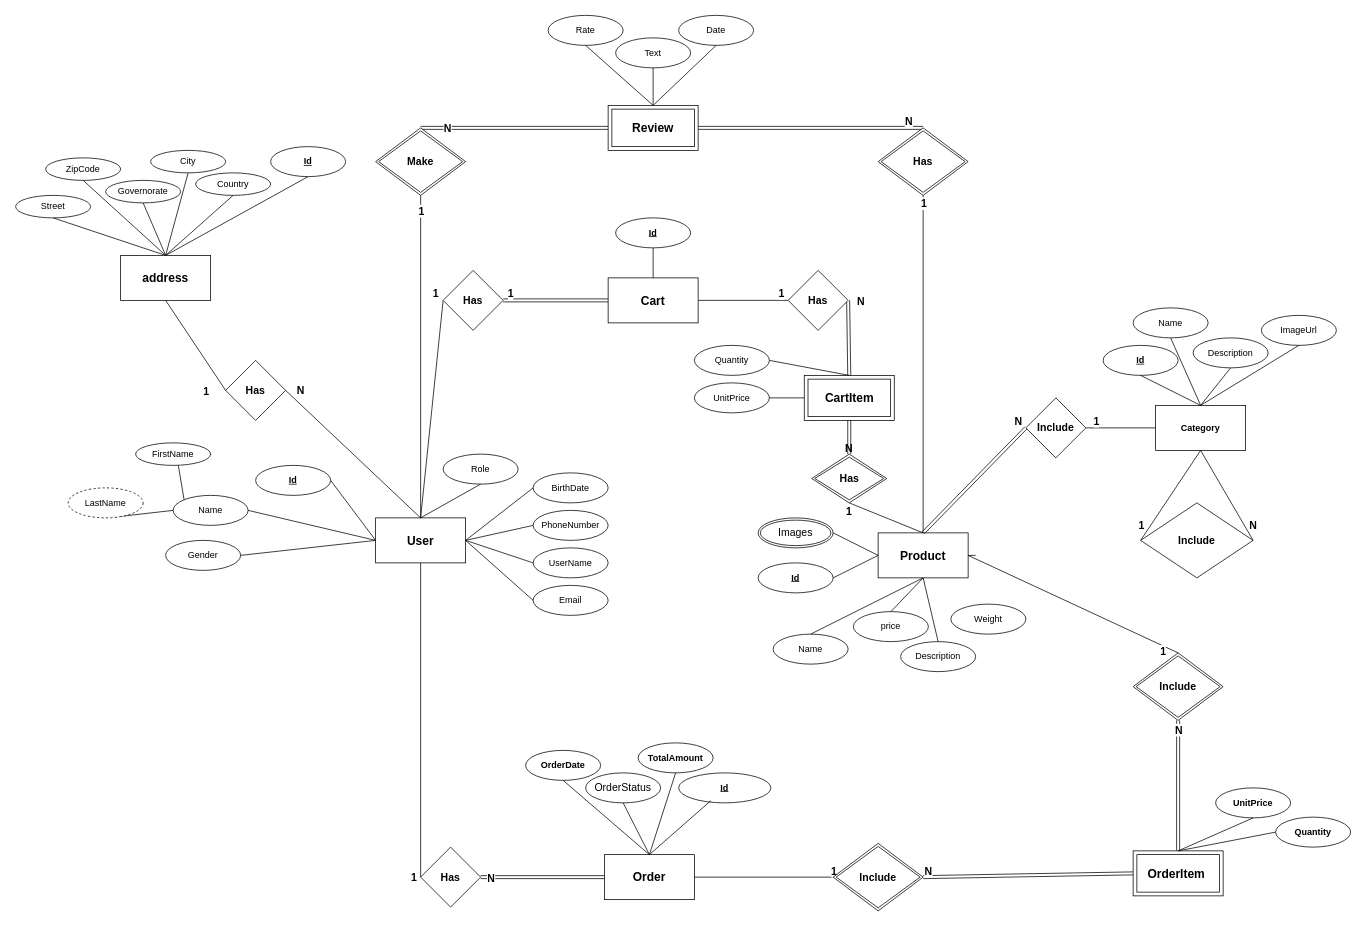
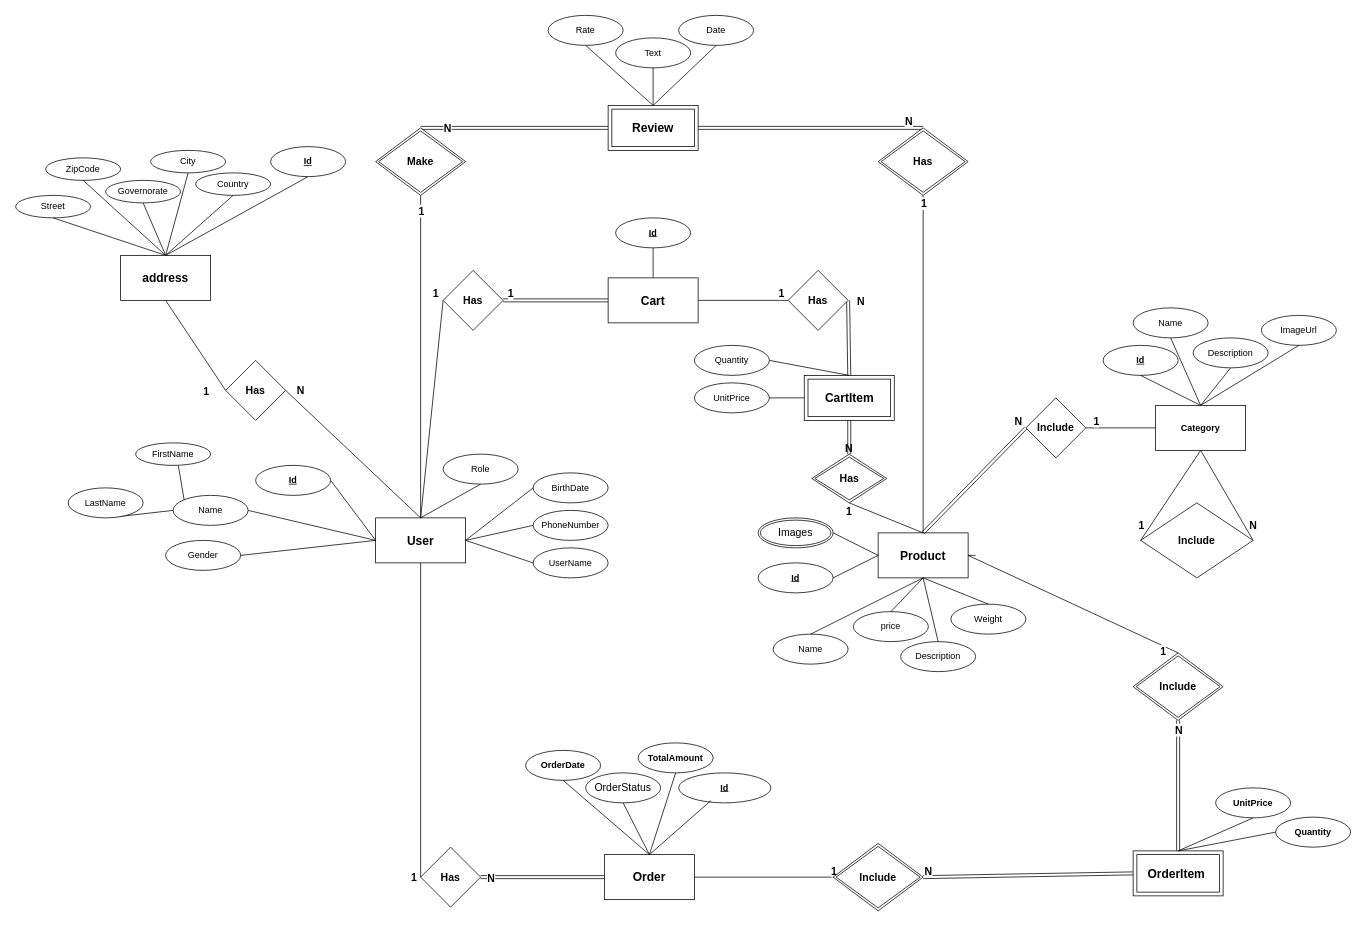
(105, 503) -> (105, 503)
(500, 571) -> none
none -> (956, 591)
(570, 600) -> none
